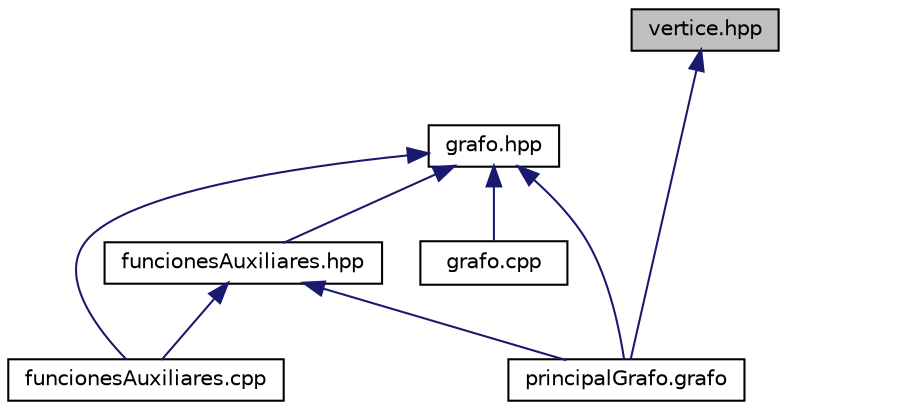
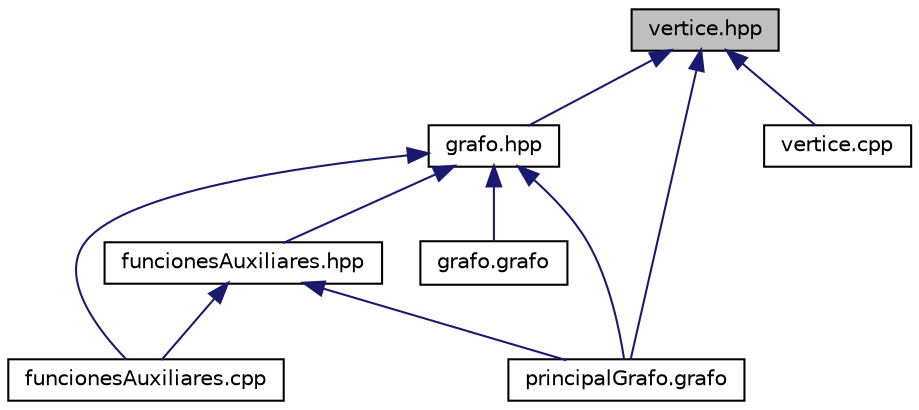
none -> (590, 93)
none -> (838, 146)
(494, 263) -> (494, 263)
